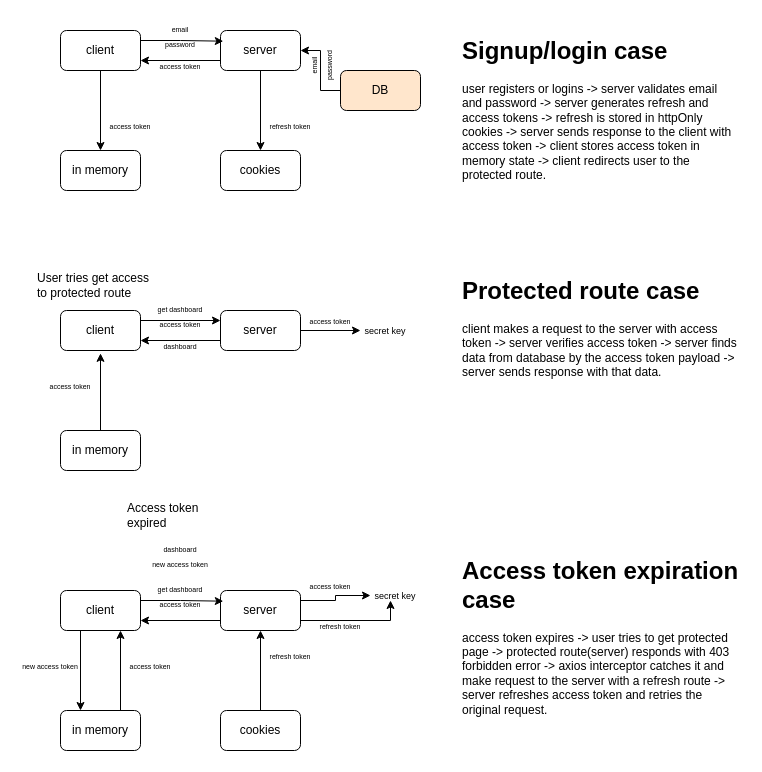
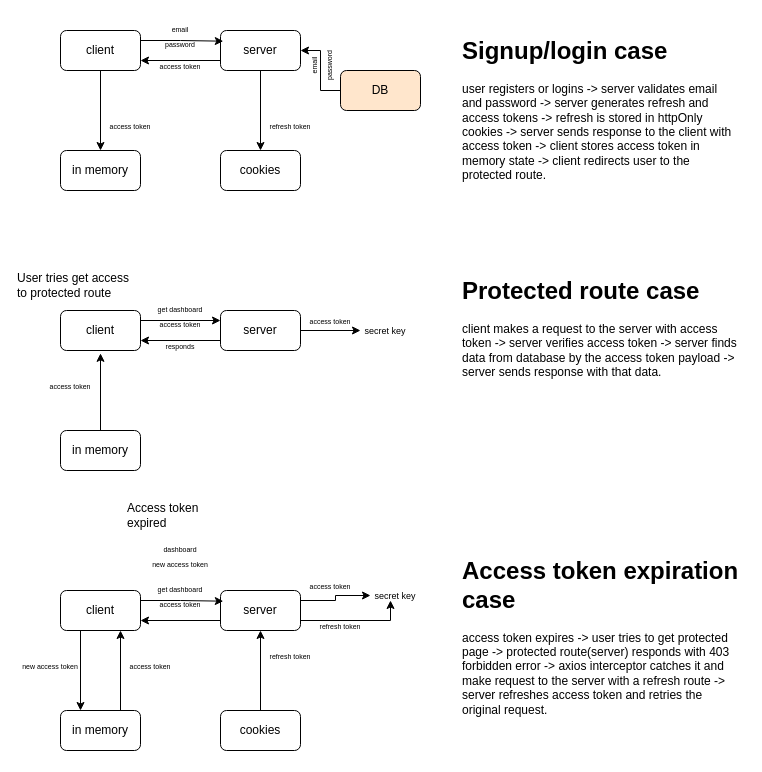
(98, 286) -> (78, 286)
(181, 346) -> (181, 346)
